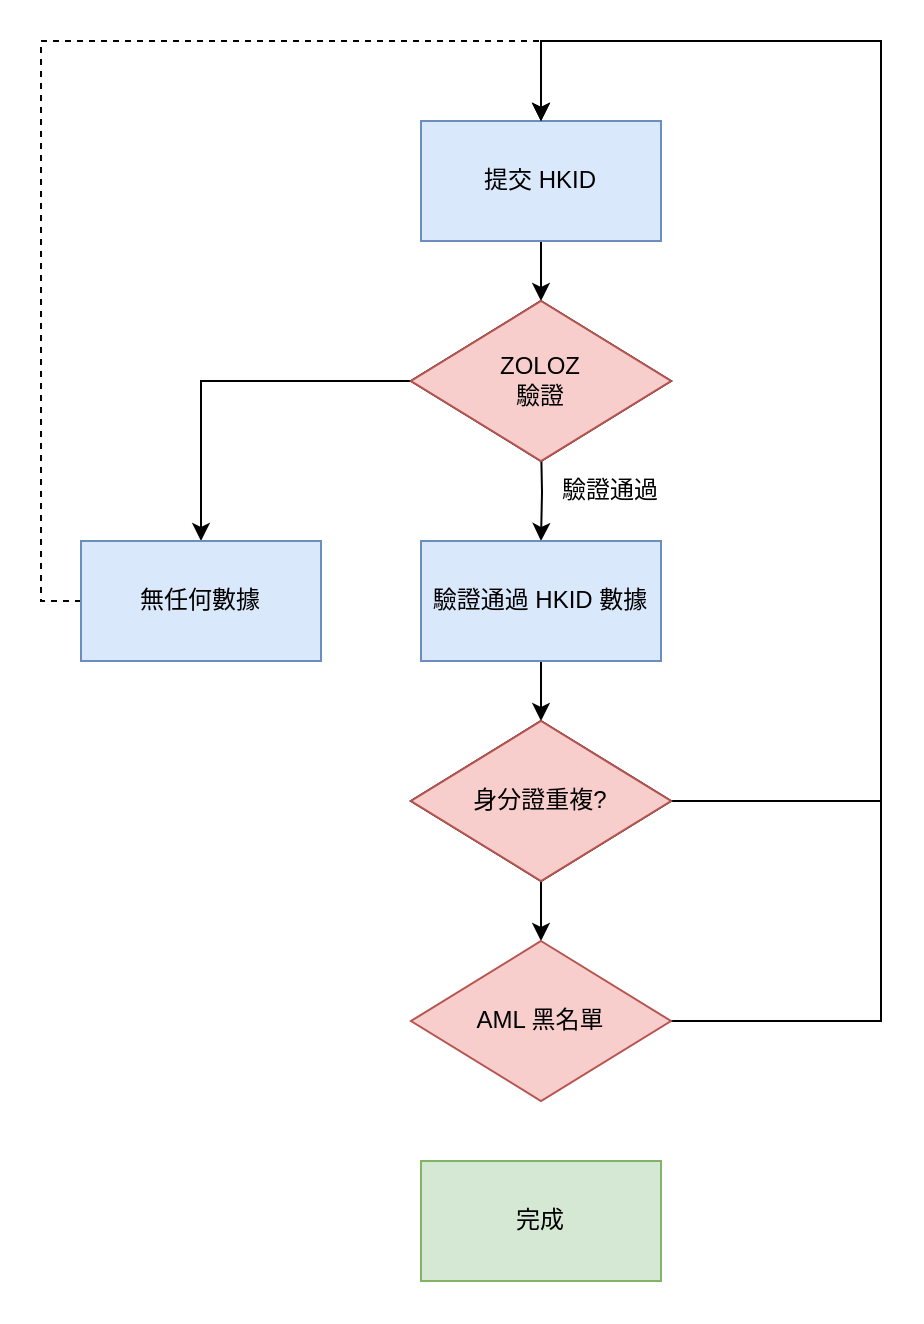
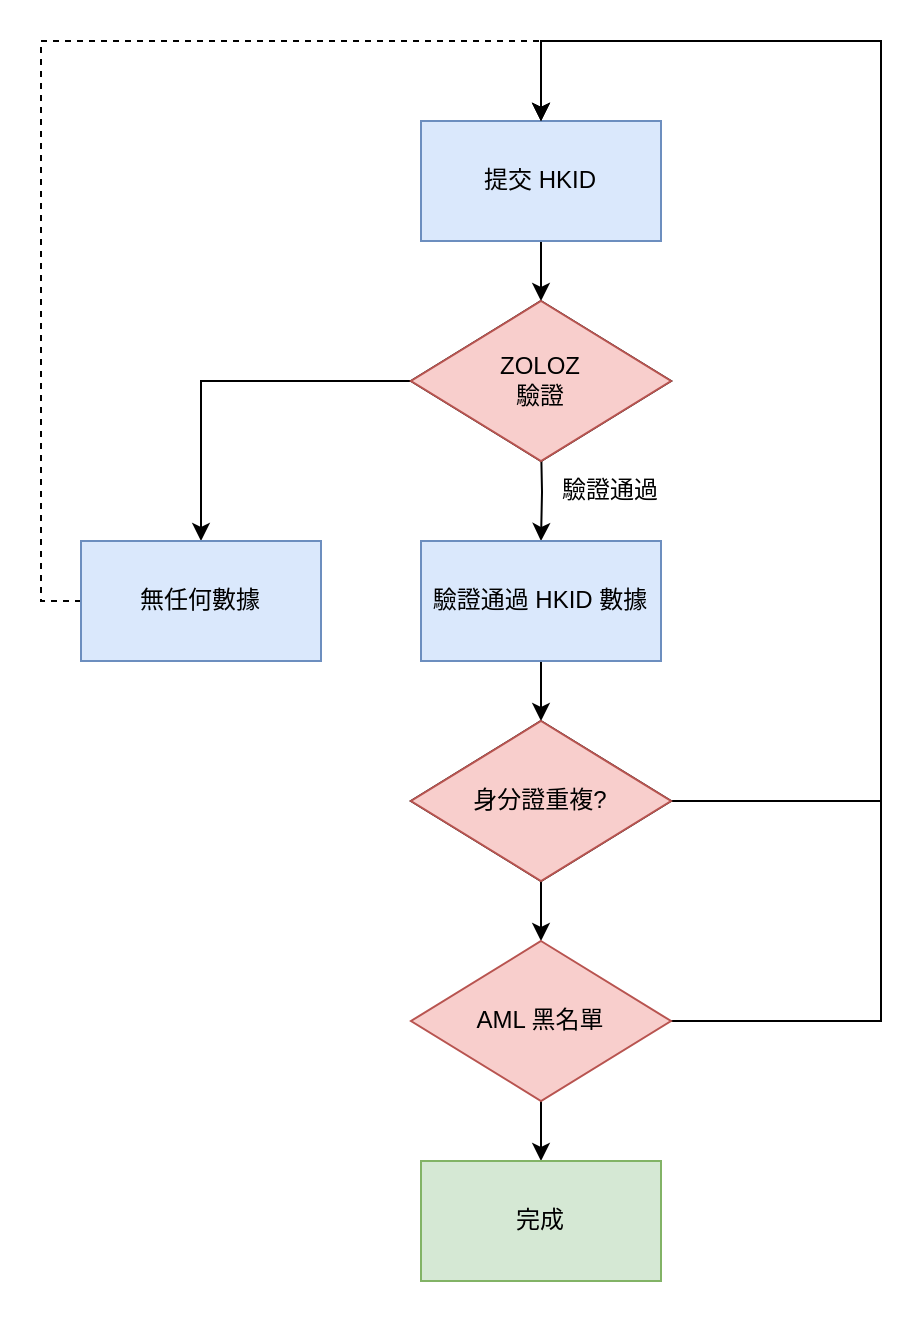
none -> (541, 1138)
